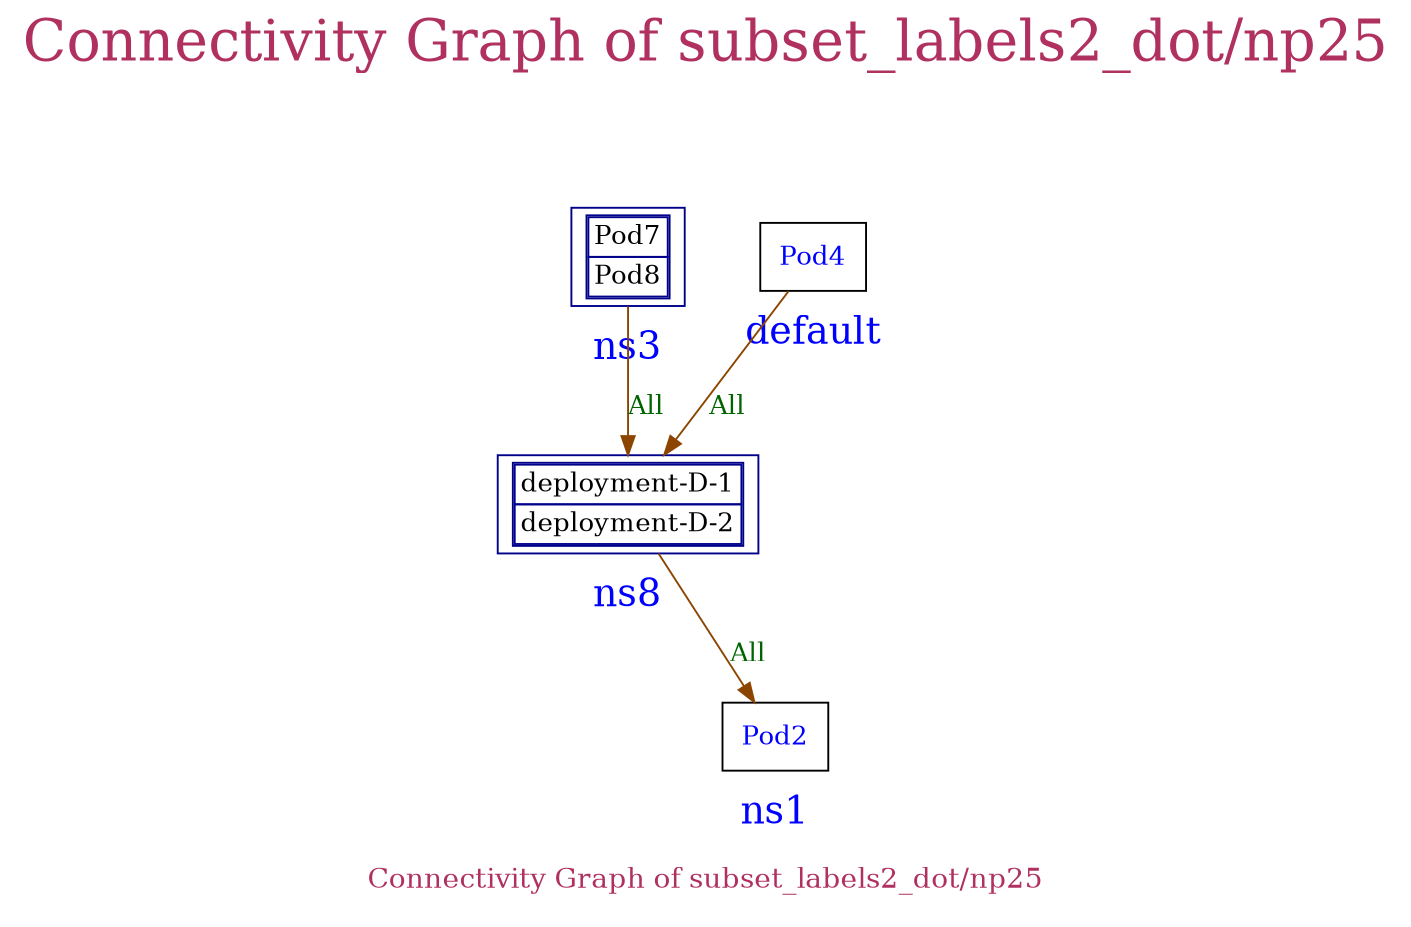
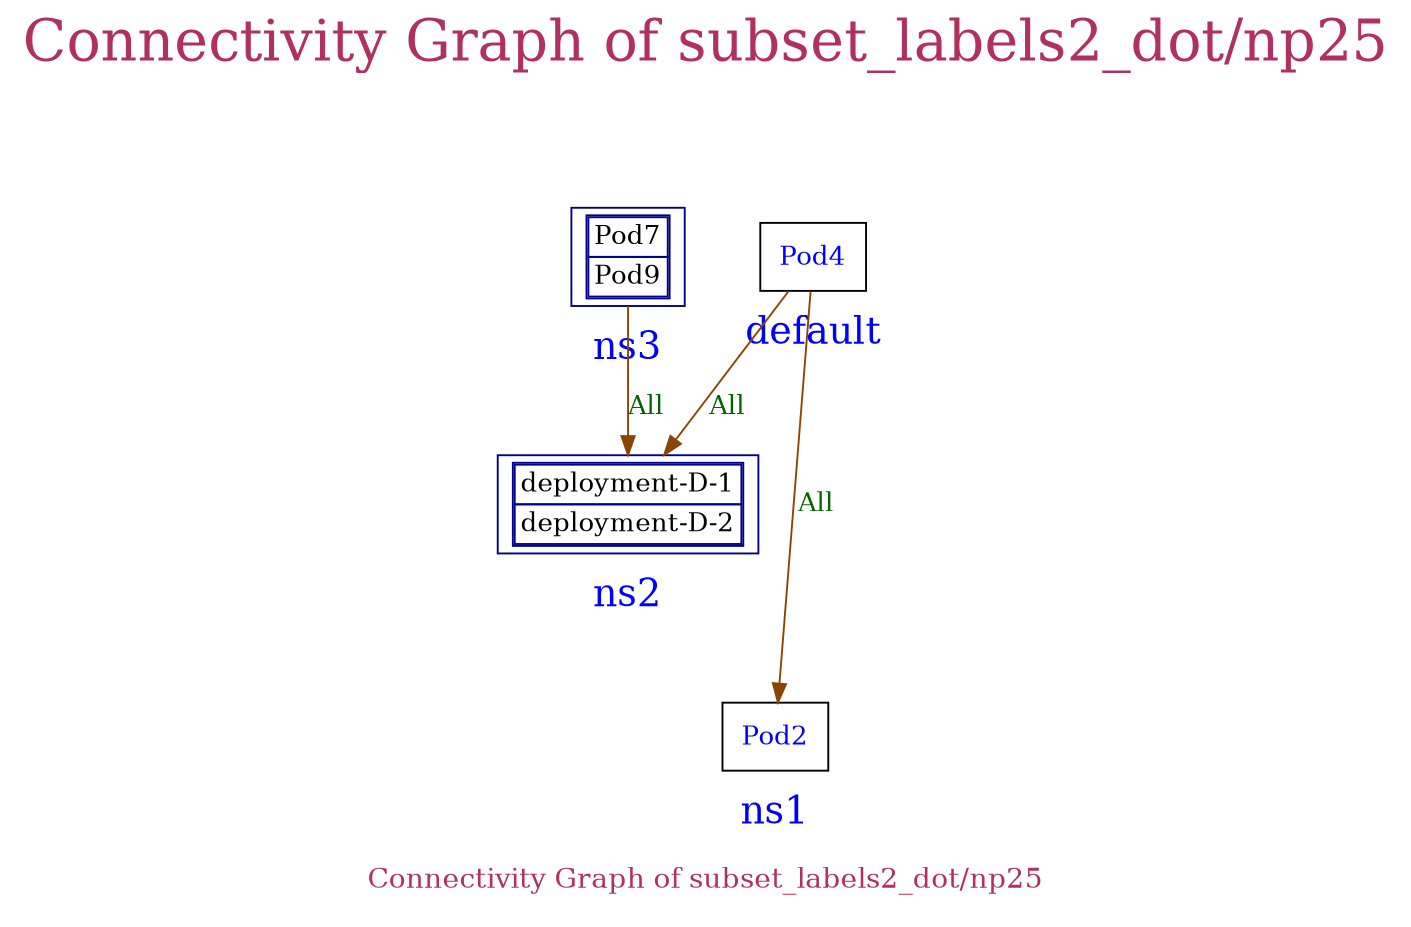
(628, 276) -> (628, 276)
(628, 597) -> (628, 597)
(697, 613) -> (795, 487)
